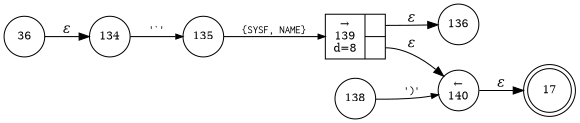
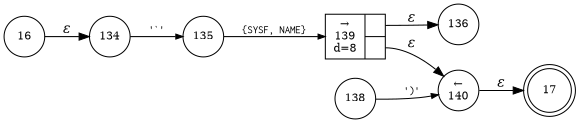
(24, 37) -> (24, 37)
